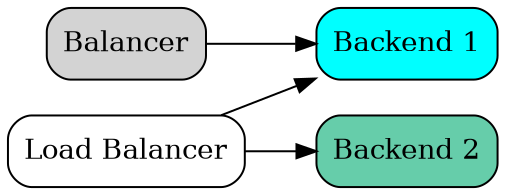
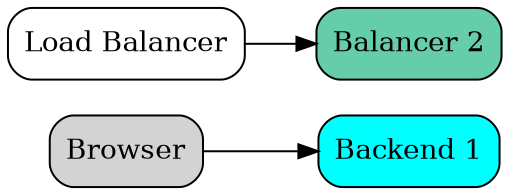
(126, 44) -> (126, 151)
(259, 100) -> none
(407, 151) -> (409, 44)
